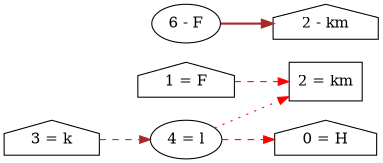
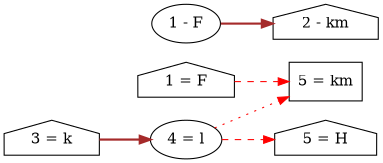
(186, 24) -> (186, 24)
(326, 82) -> (326, 82)
(119, 140) -> (119, 140)
(326, 140) -> (326, 140)
